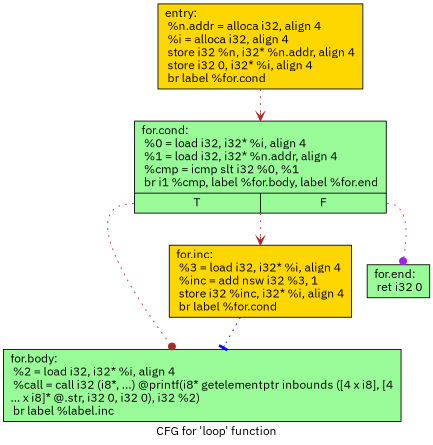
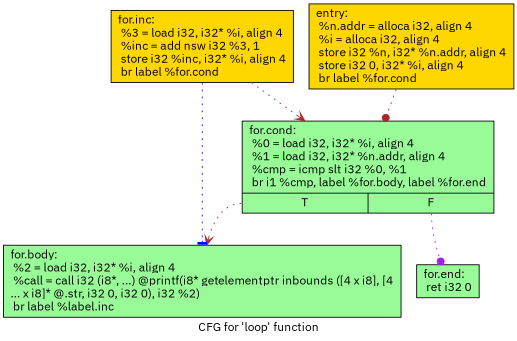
(260, 101) -> (392, 102)
(260, 225) -> (275, 99)
(123, 271) -> (220, 214)
